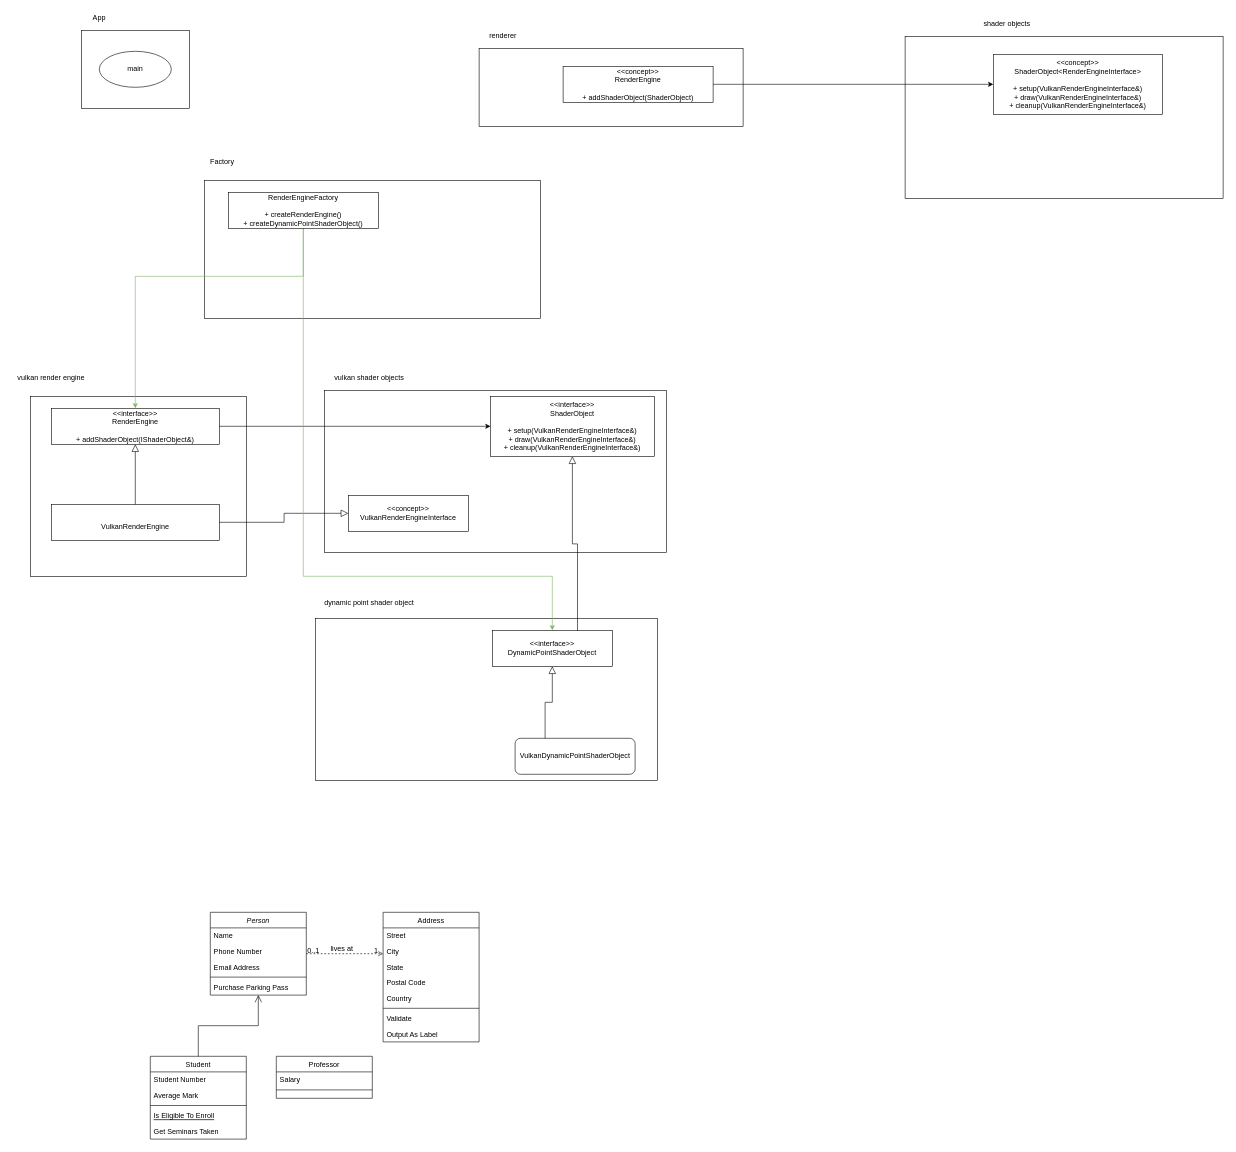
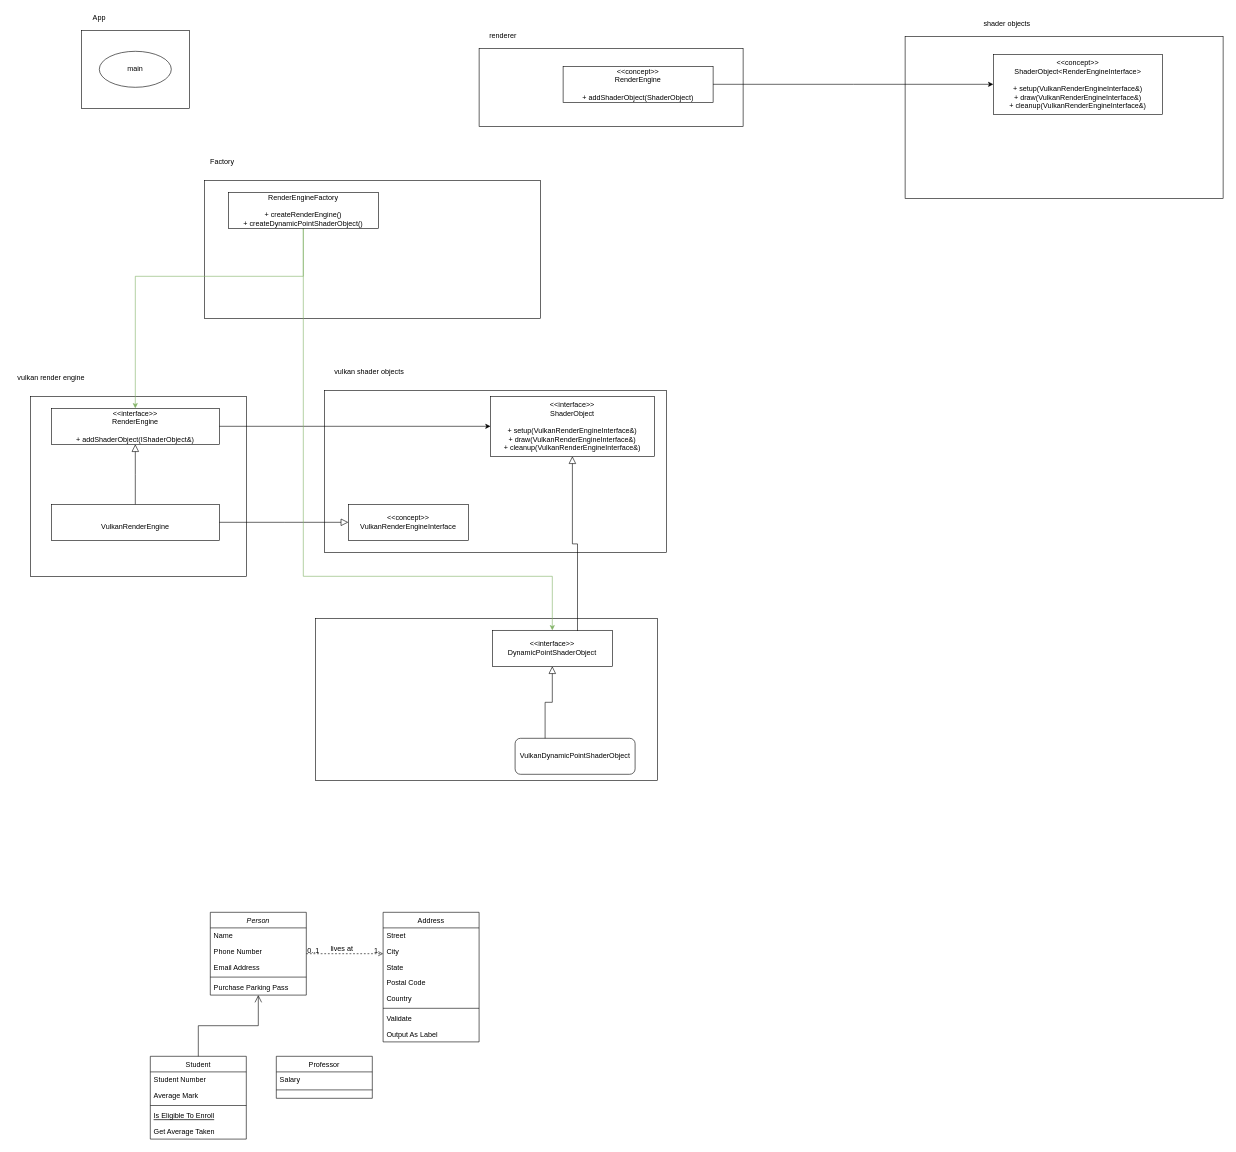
(369, 378) -> (369, 372)
(408, 513) -> (408, 522)
(369, 603) -> none
(187, 1132) -> (186, 1132)
